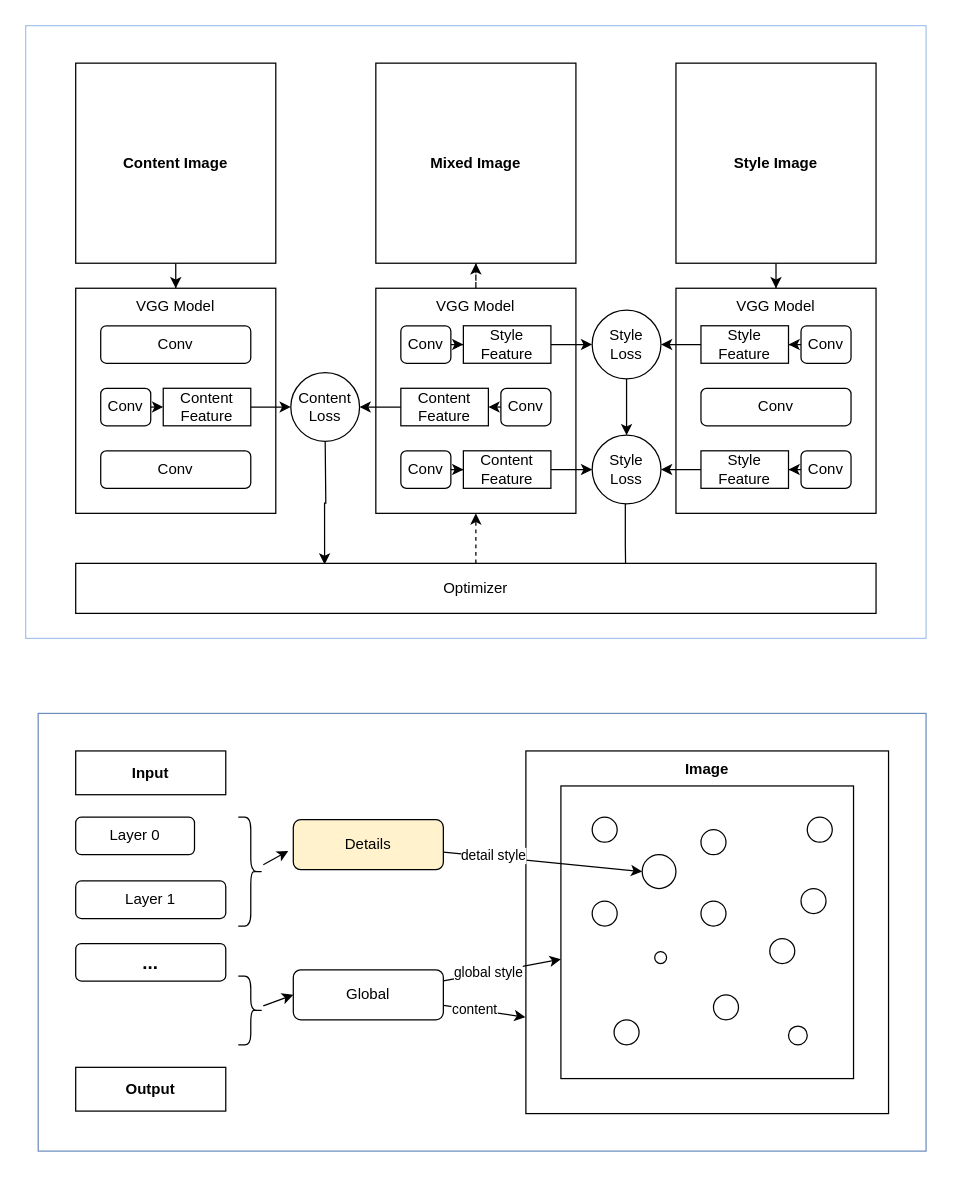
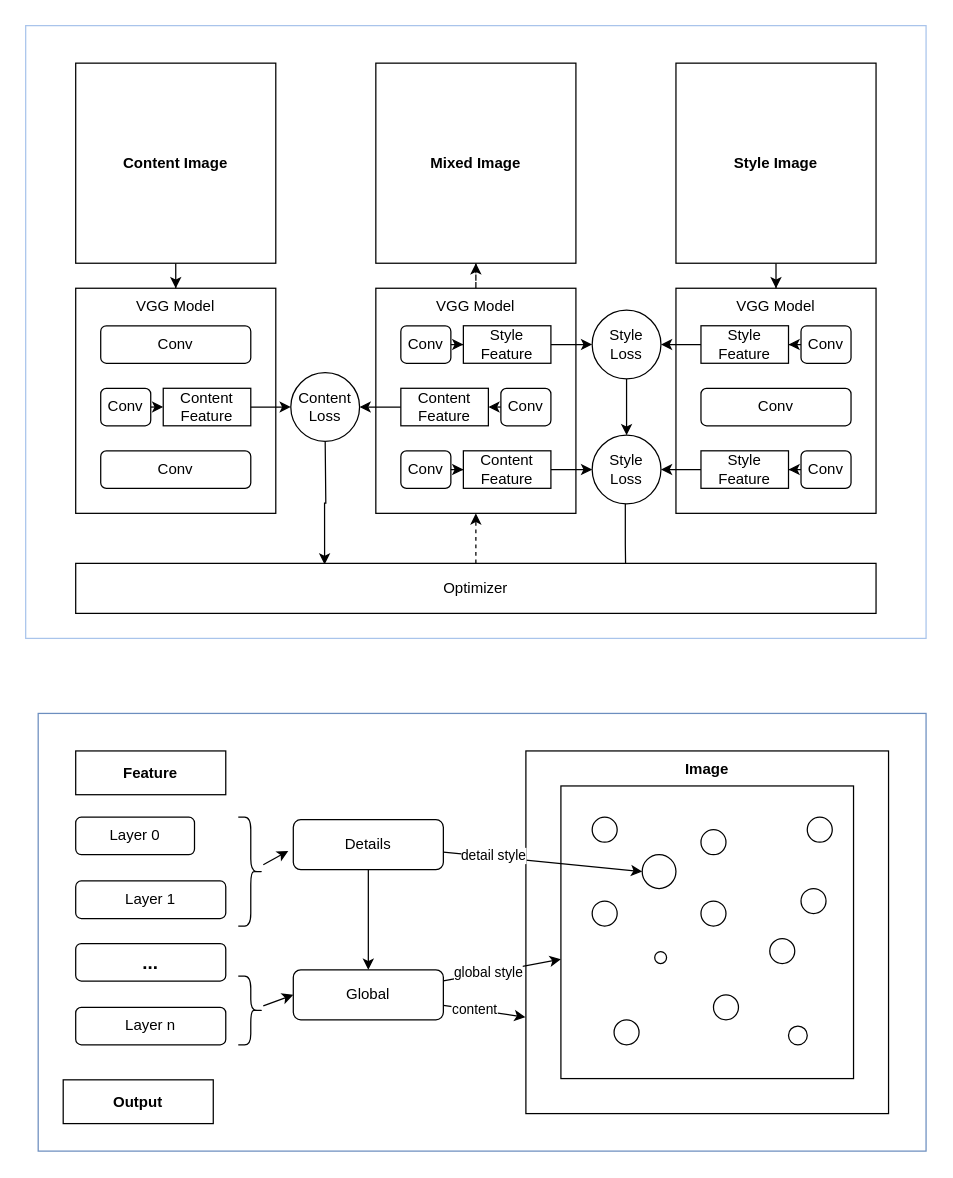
(151, 773) -> (151, 773)
(368, 844) -> (368, 844)
none -> (368, 915)
none -> (151, 1026)
(151, 1089) -> (138, 1101)
